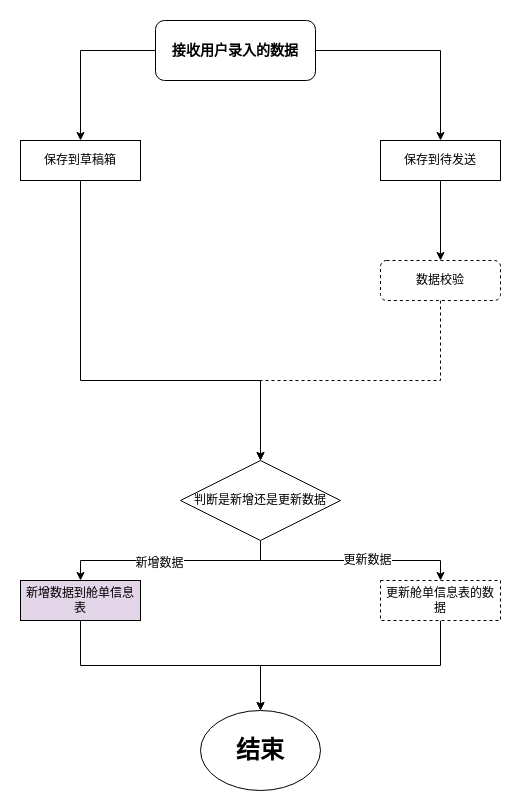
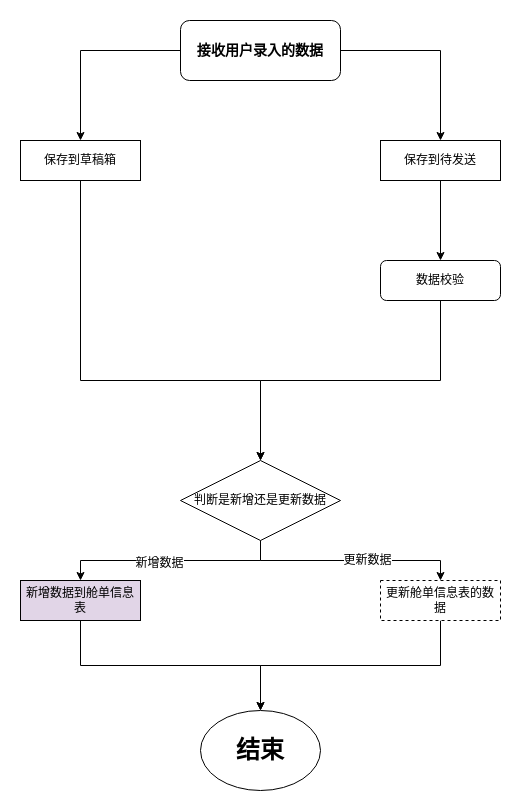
(236, 51) -> (261, 51)
(441, 281) -> (441, 281)
(392, 381) -> (392, 381)
